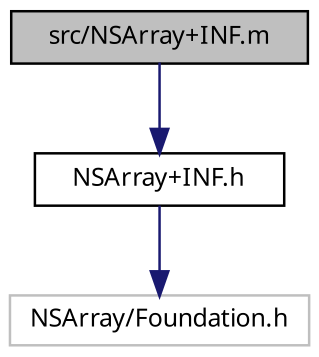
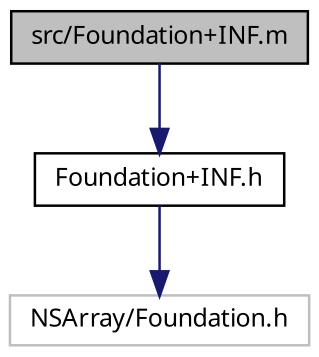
(160, 37) -> (160, 37)
(160, 180) -> (160, 180)
